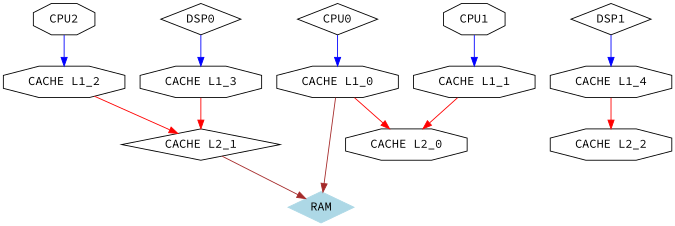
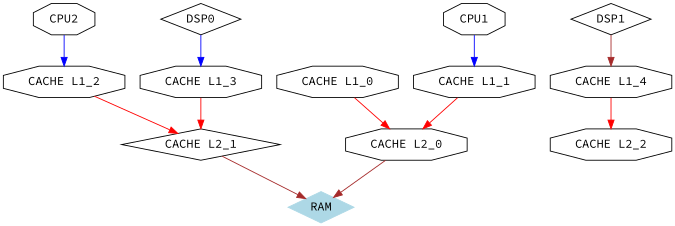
(338, 19) -> none
(611, 46) -> (611, 46)
(330, 140) -> (363, 176)
